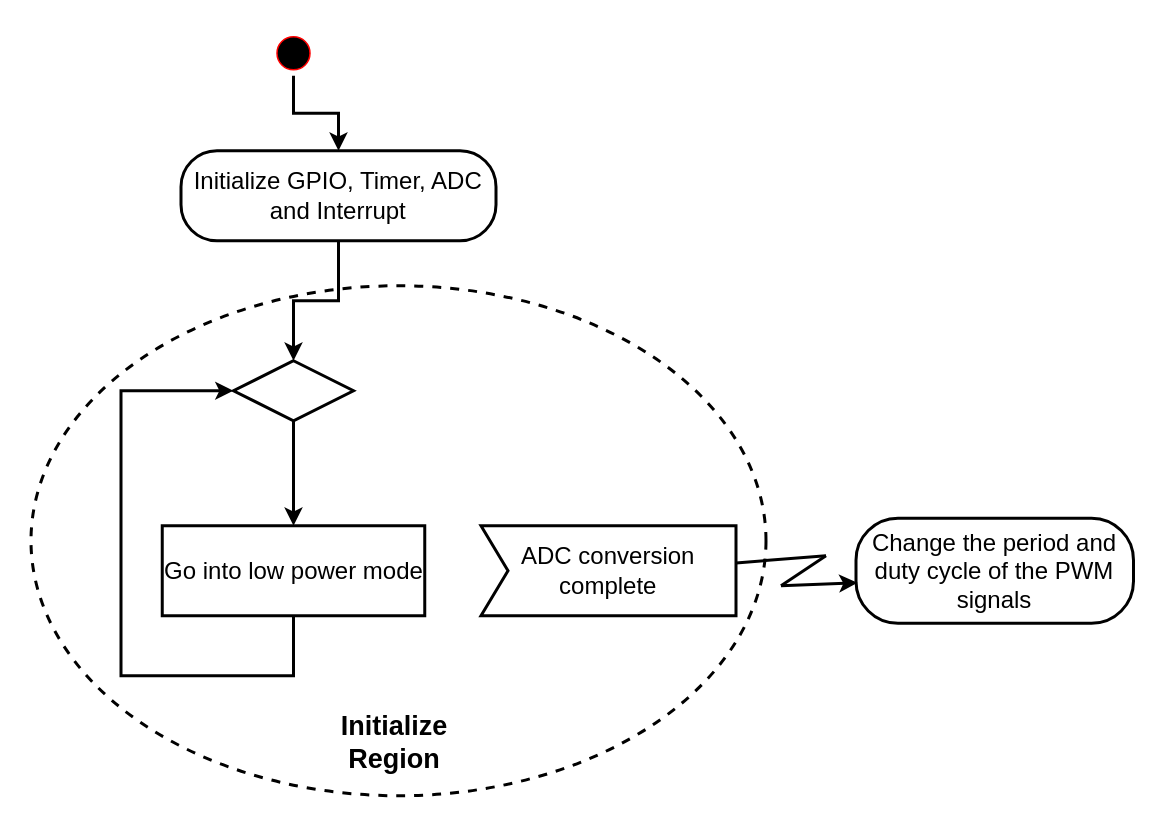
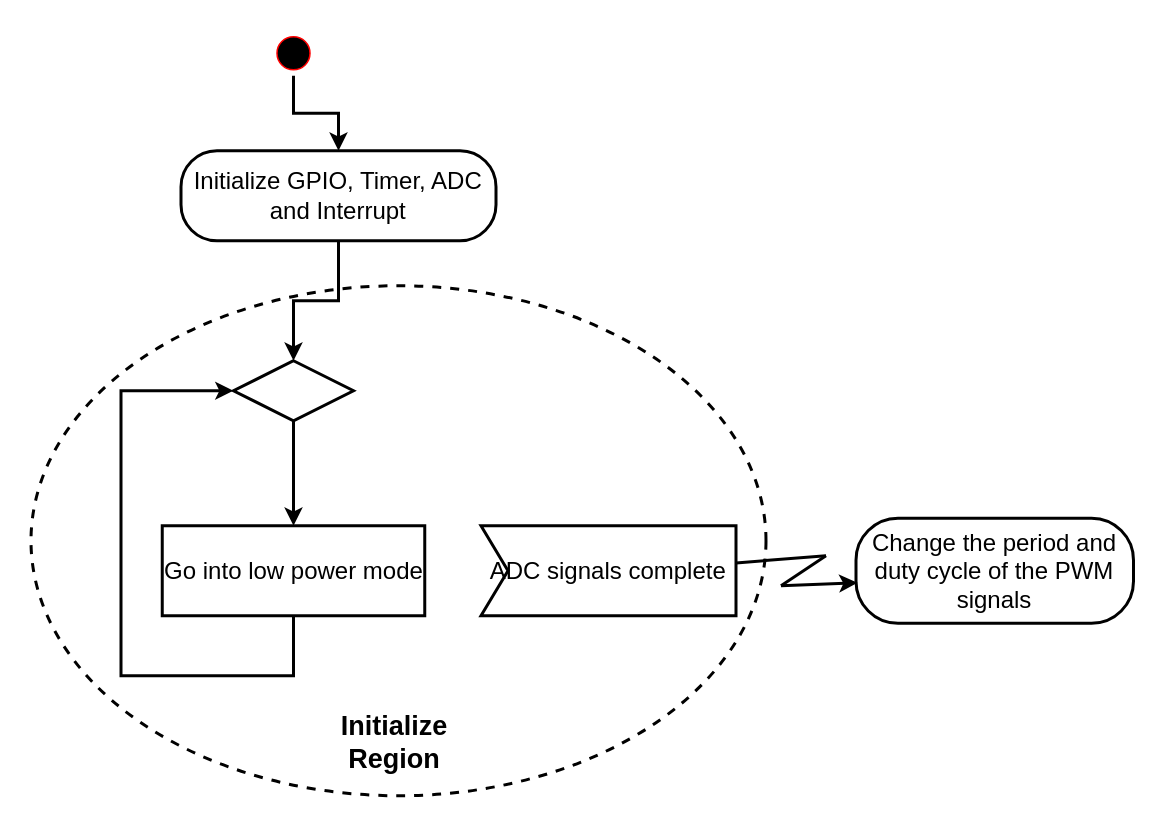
(608, 571) -> (608, 571)
